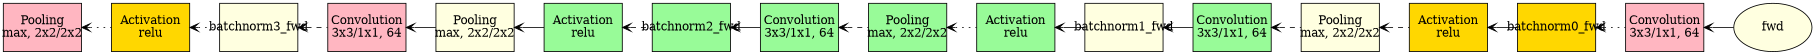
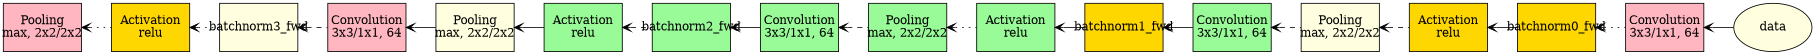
(1124, 27) -> (1124, 27)
(1773, 27) -> (1773, 27)
